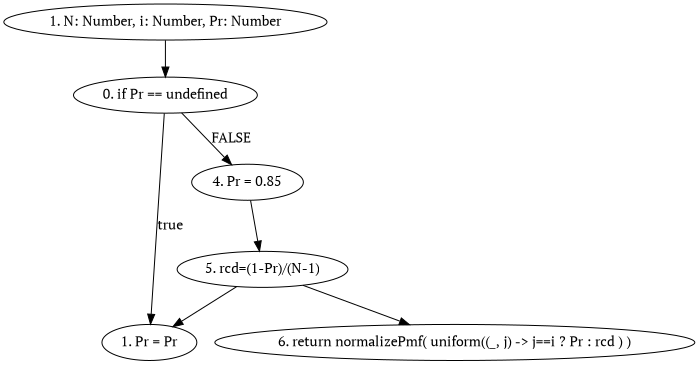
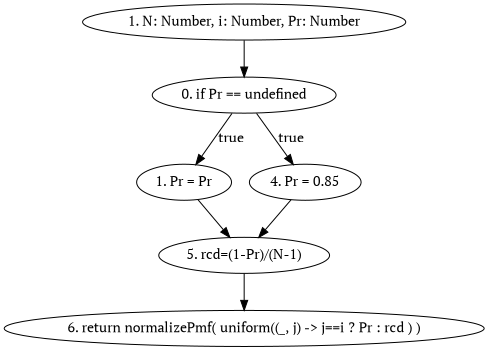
(232, 139) -> (291, 139)
(209, 304) -> (211, 215)
